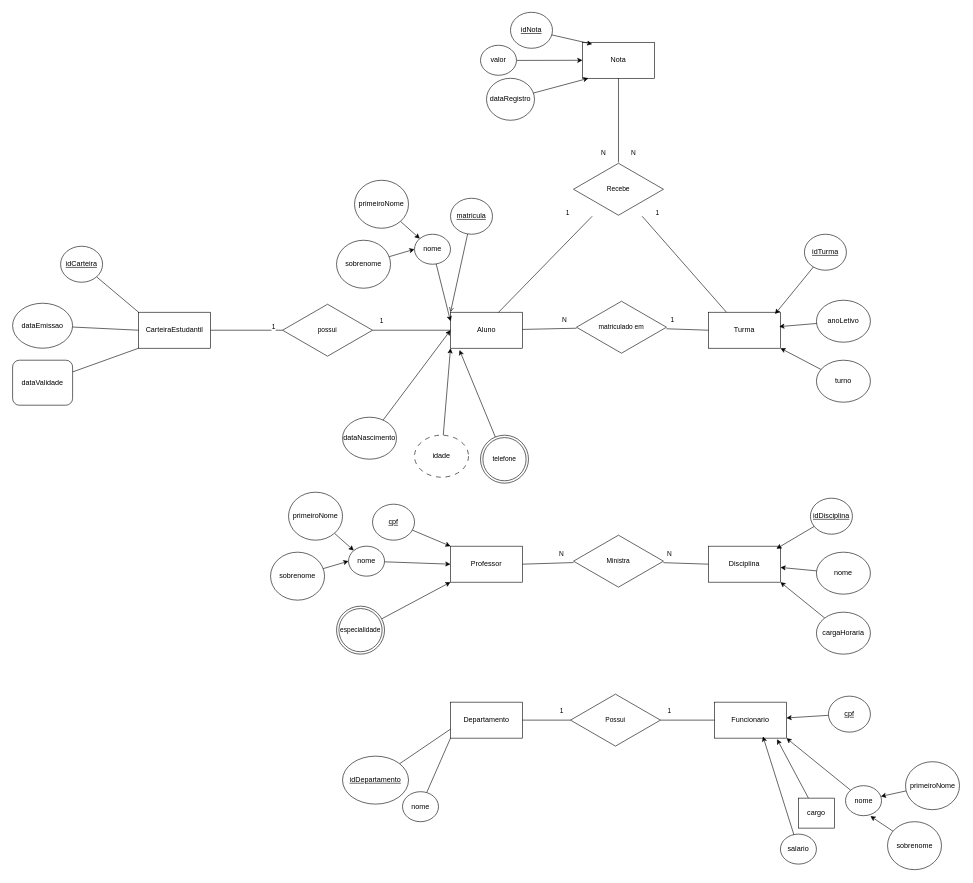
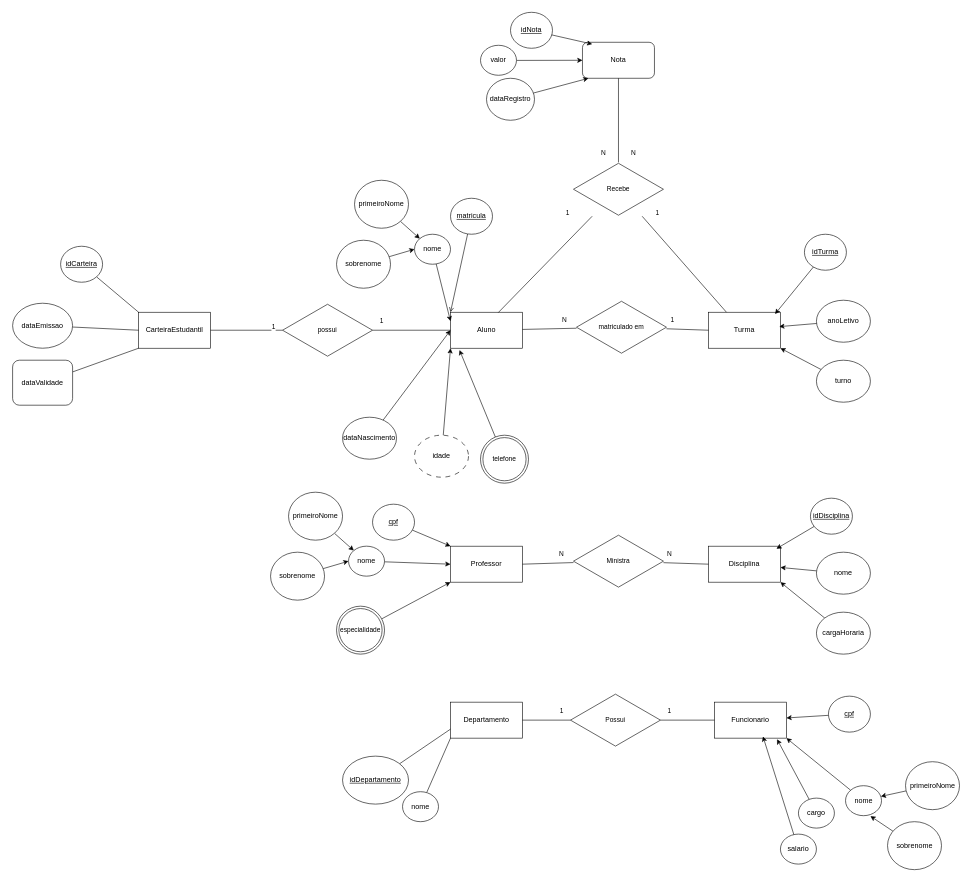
(618, 60) -> (618, 60)
(816, 813) -> (816, 813)
